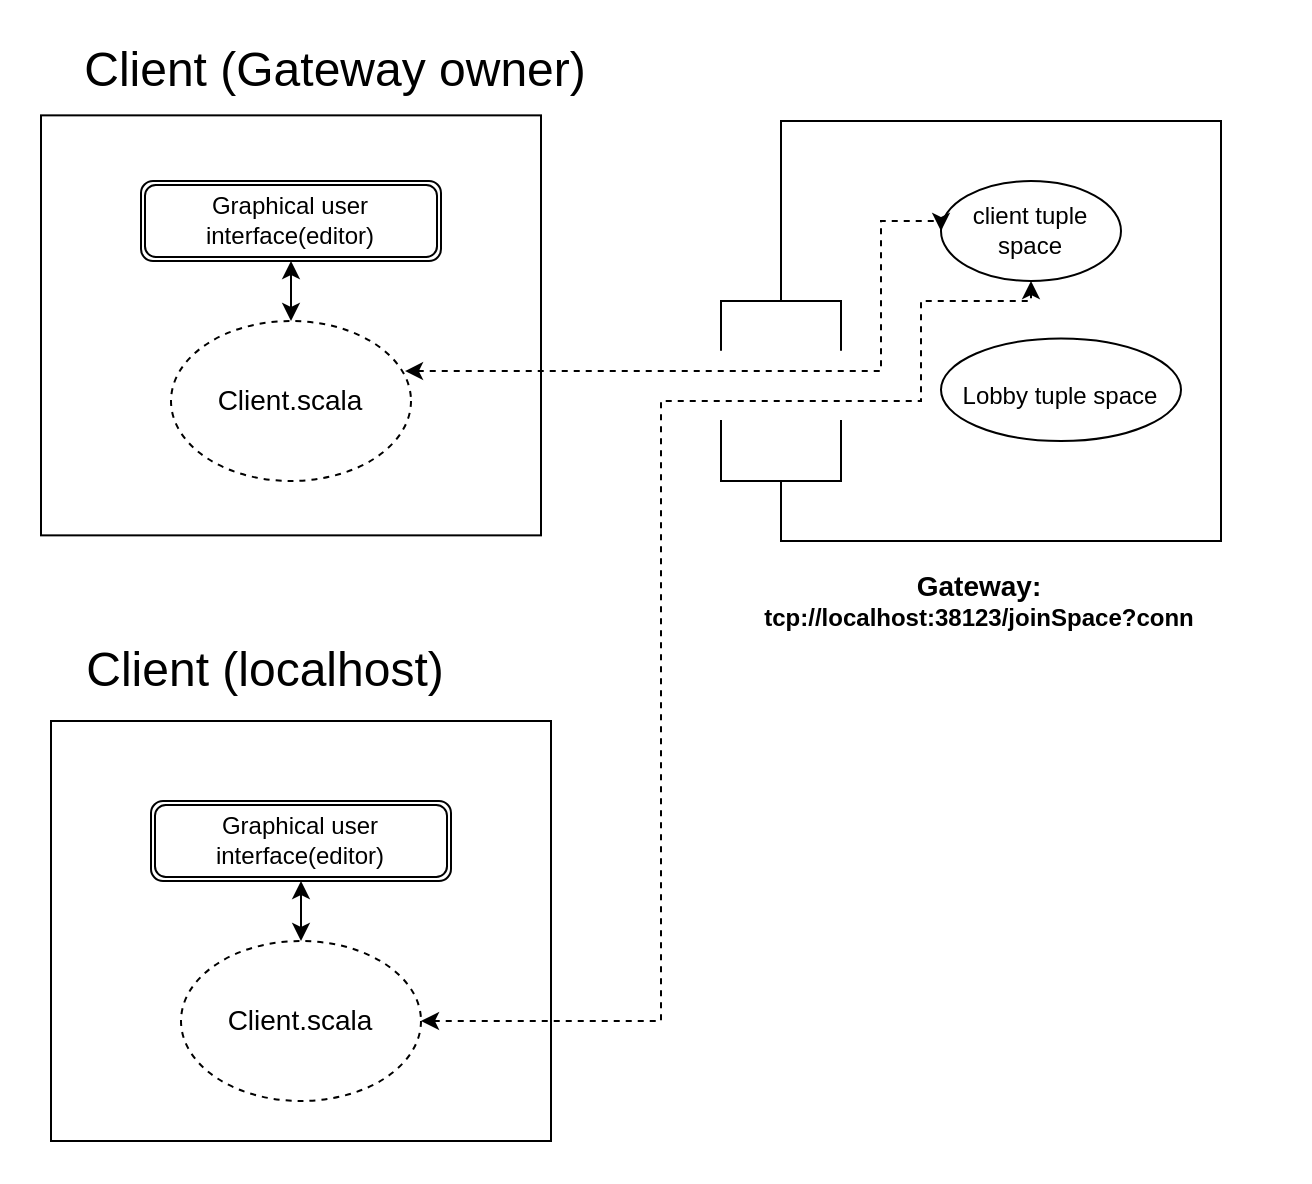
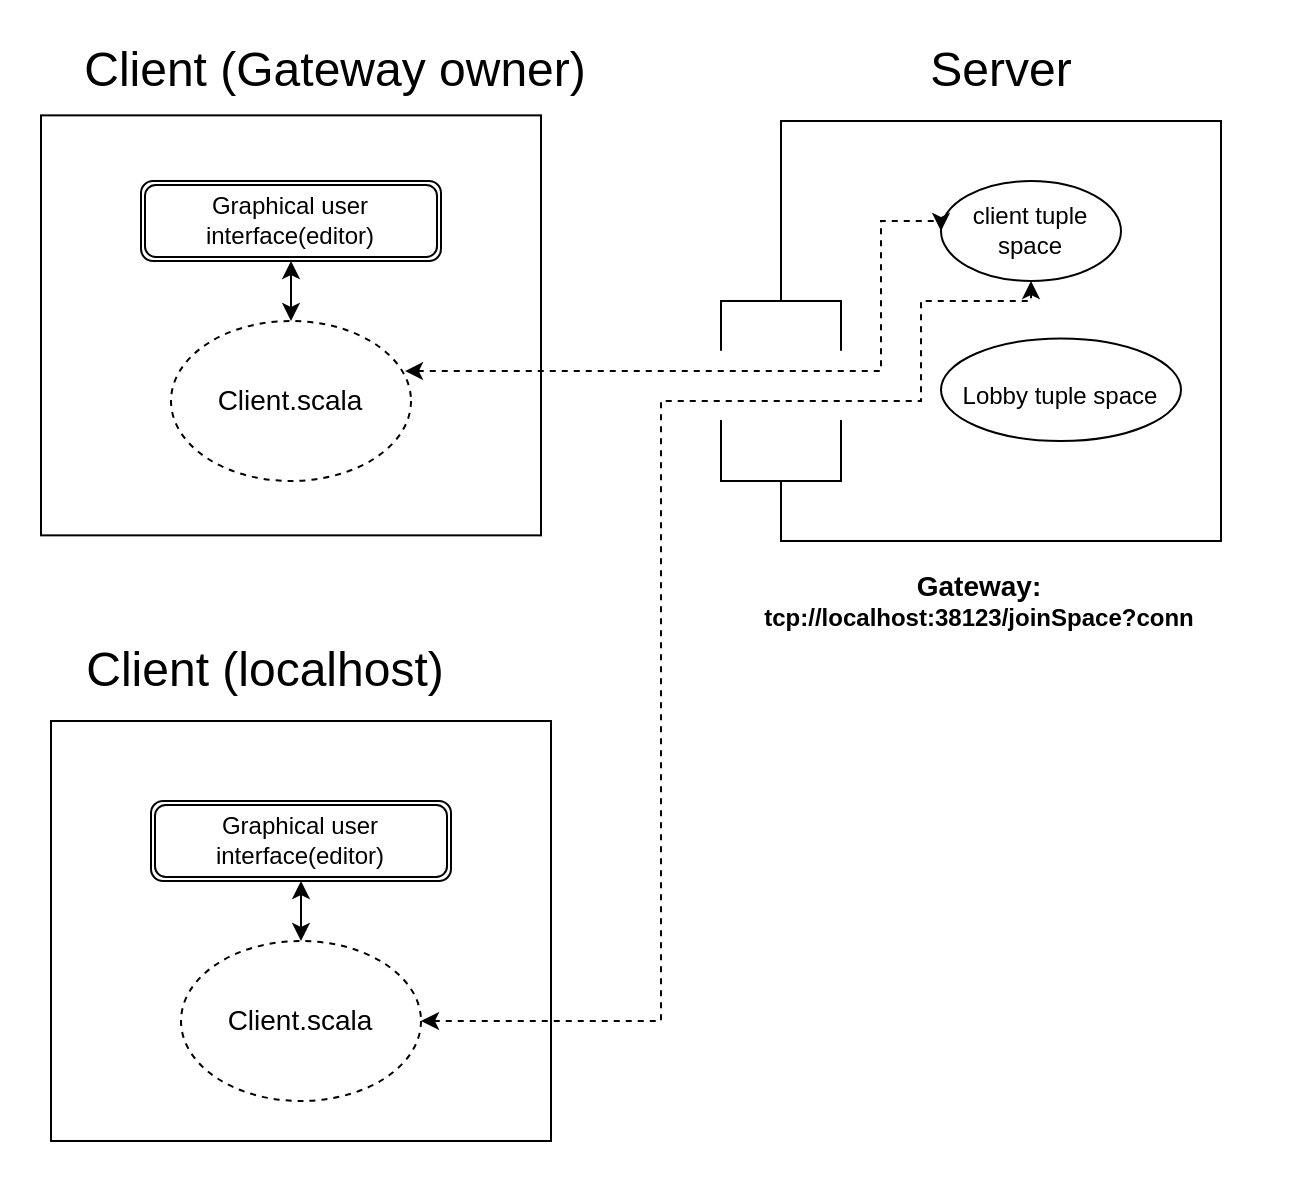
none -> (1001, 71)
